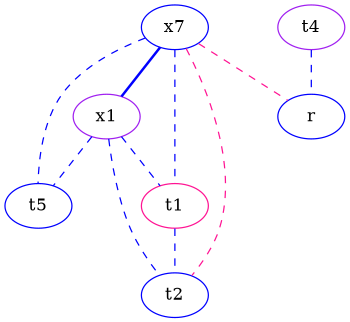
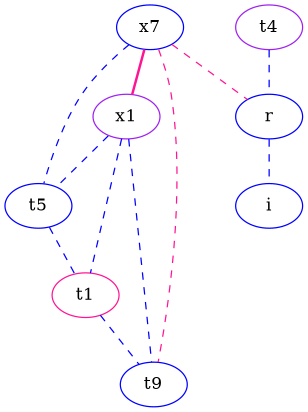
(141, 72) -> (138, 72)
(175, 117) -> (62, 251)
none -> (269, 206)
(175, 295) -> (154, 384)
